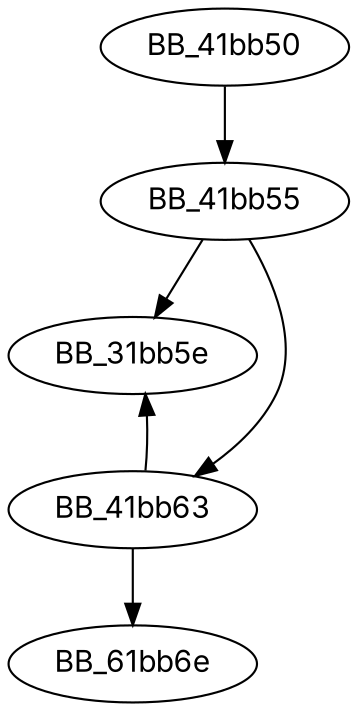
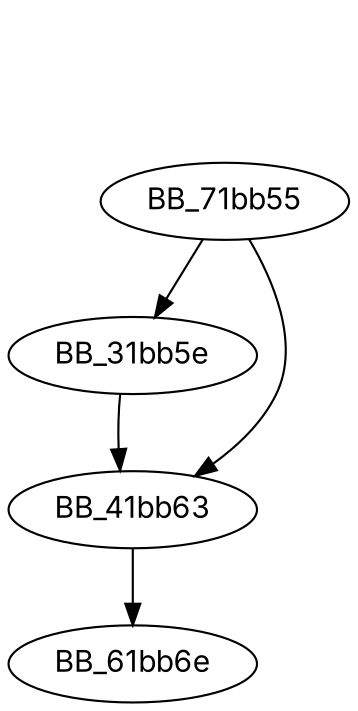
(225, 47) -> none
(225, 201) -> (225, 201)
(147, 443) -> (118, 421)
